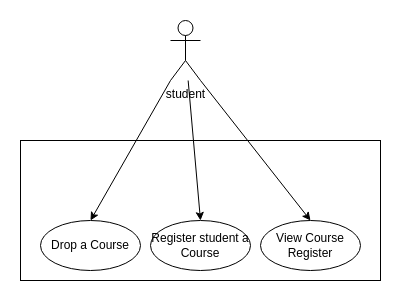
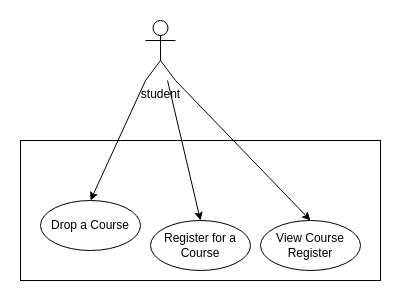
(186, 51) -> (161, 51)
(91, 246) -> (91, 226)
(201, 246) -> (201, 246)
